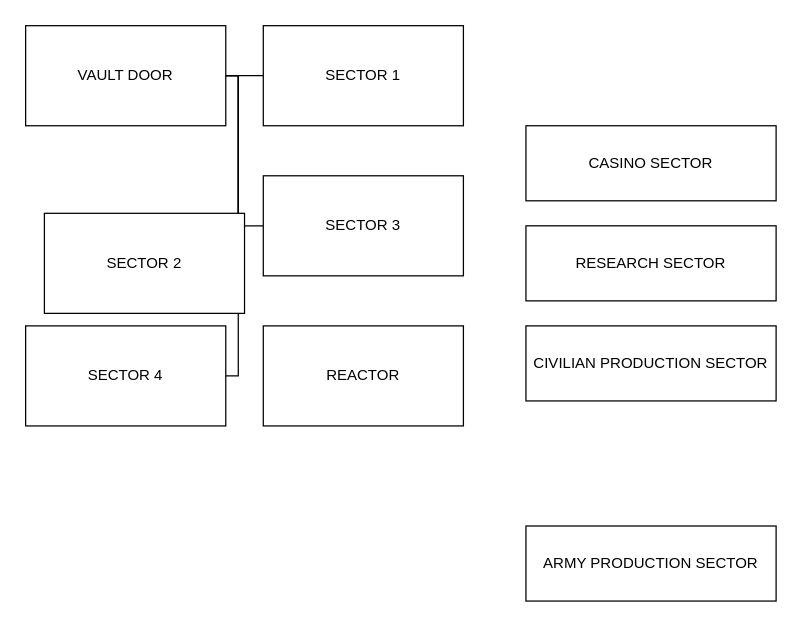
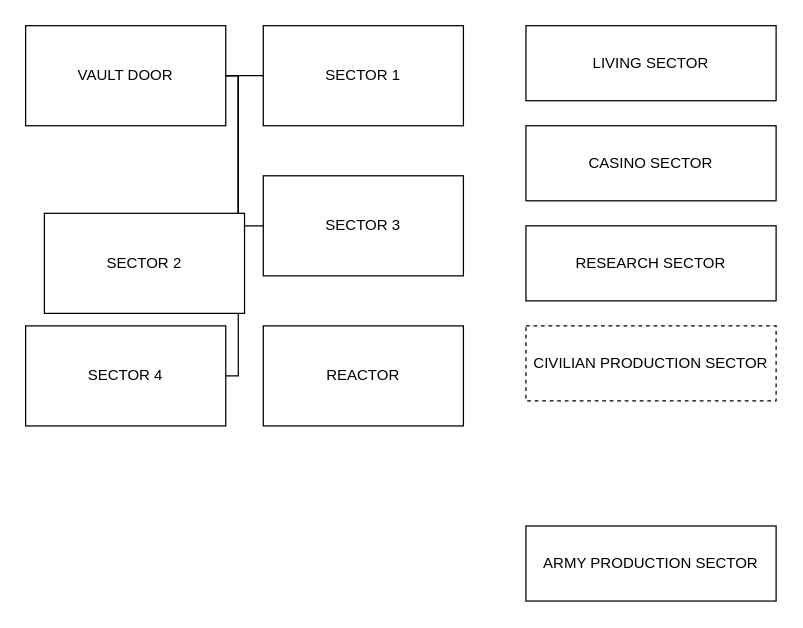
none -> (651, 63)
(651, 363) -> (651, 363)
